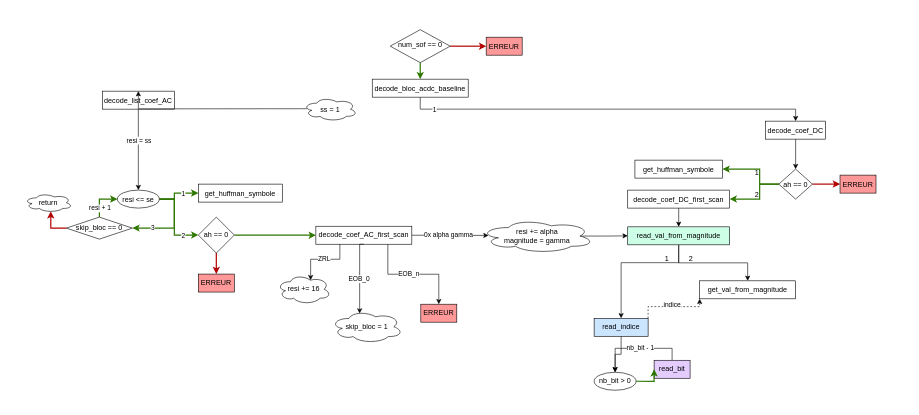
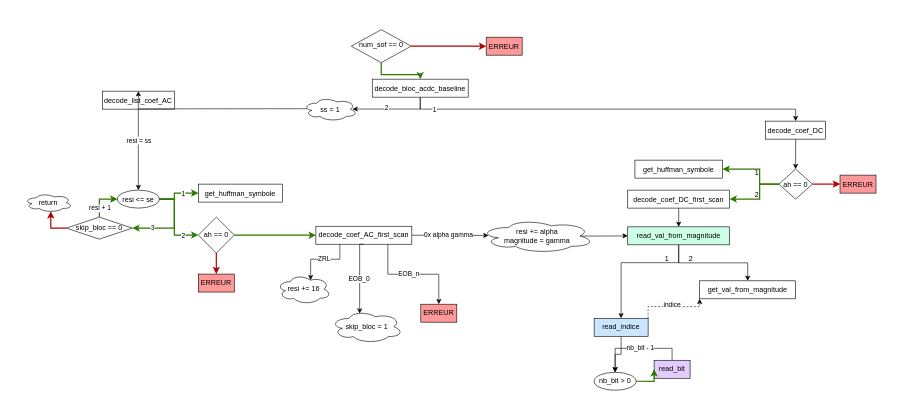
(420, 46) -> (381, 46)
none -> (386, 109)
